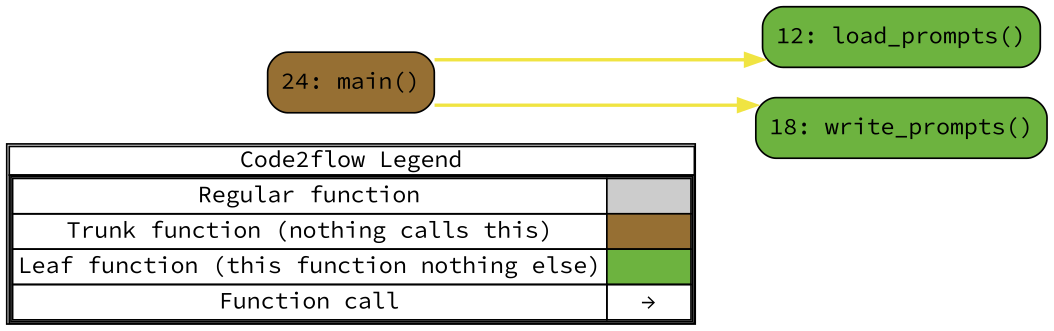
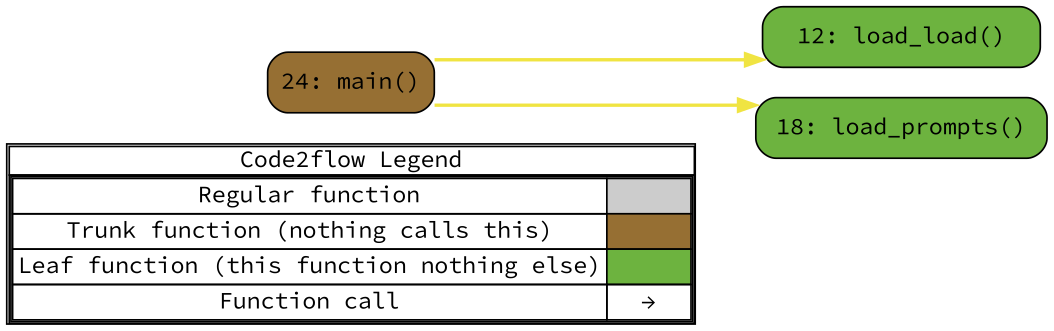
(901, 37) -> (901, 37)
(901, 128) -> (901, 128)
